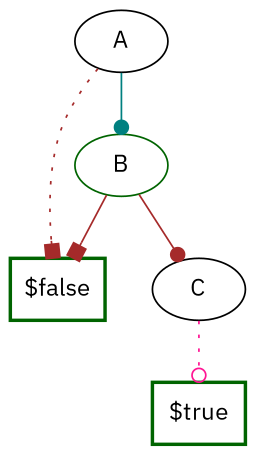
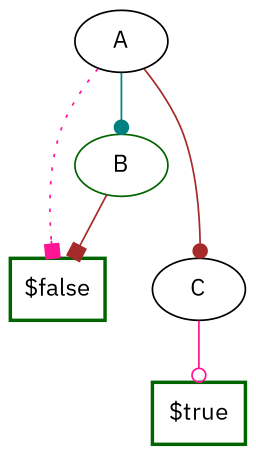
(56, 149) -> (56, 149)
(156, 222) -> (189, 151)
(199, 345) -> (199, 345)
